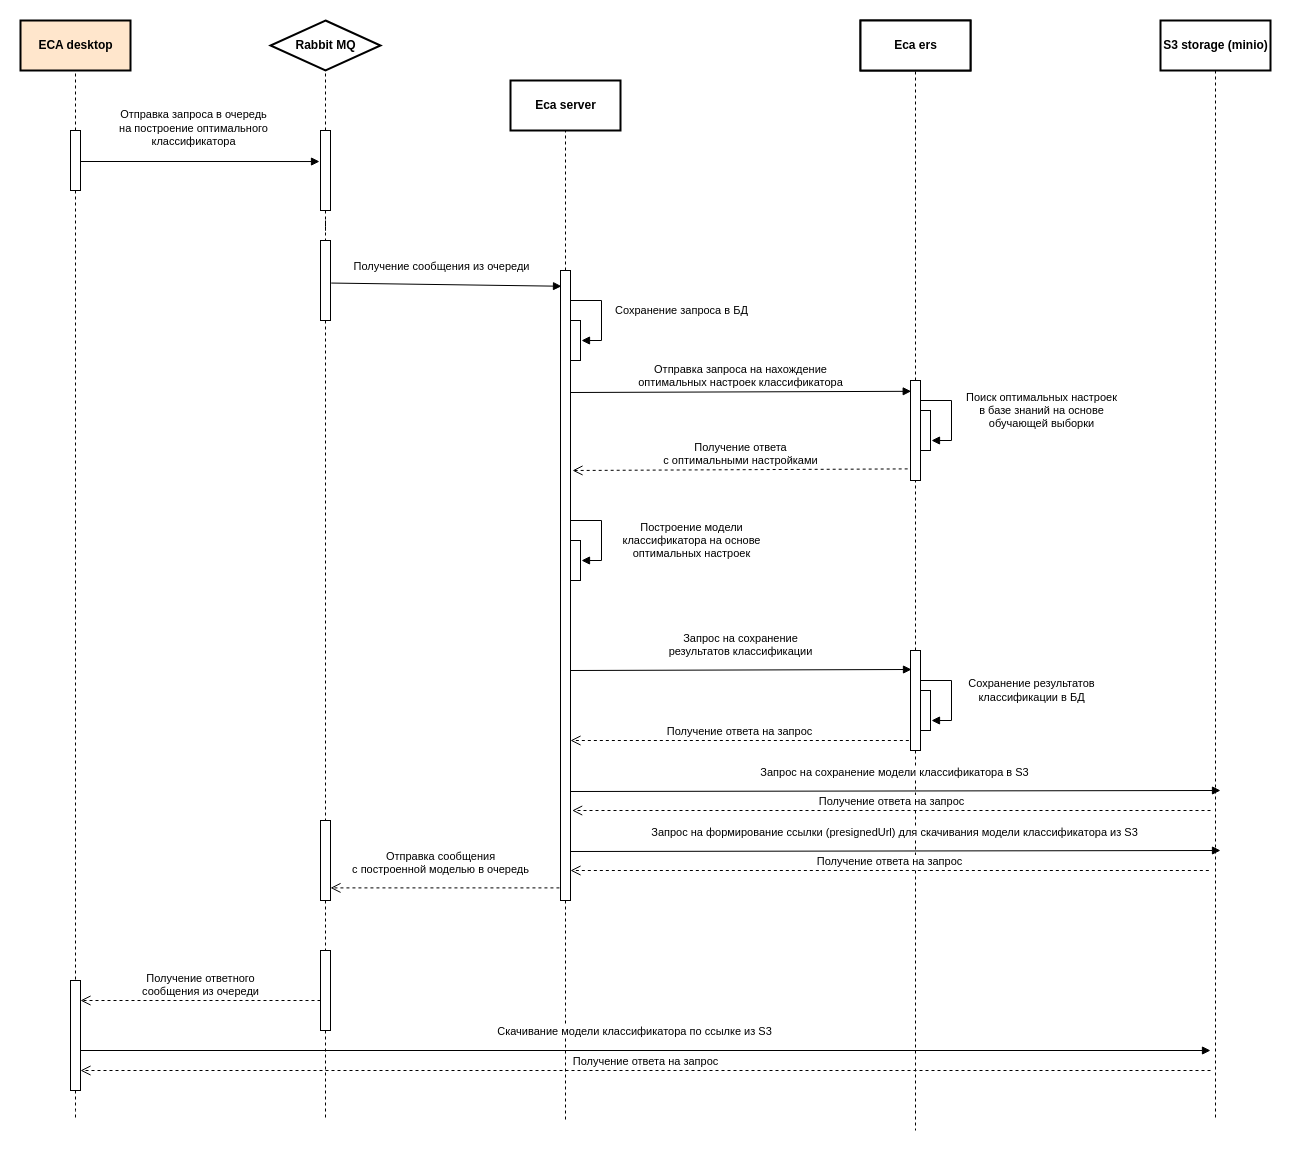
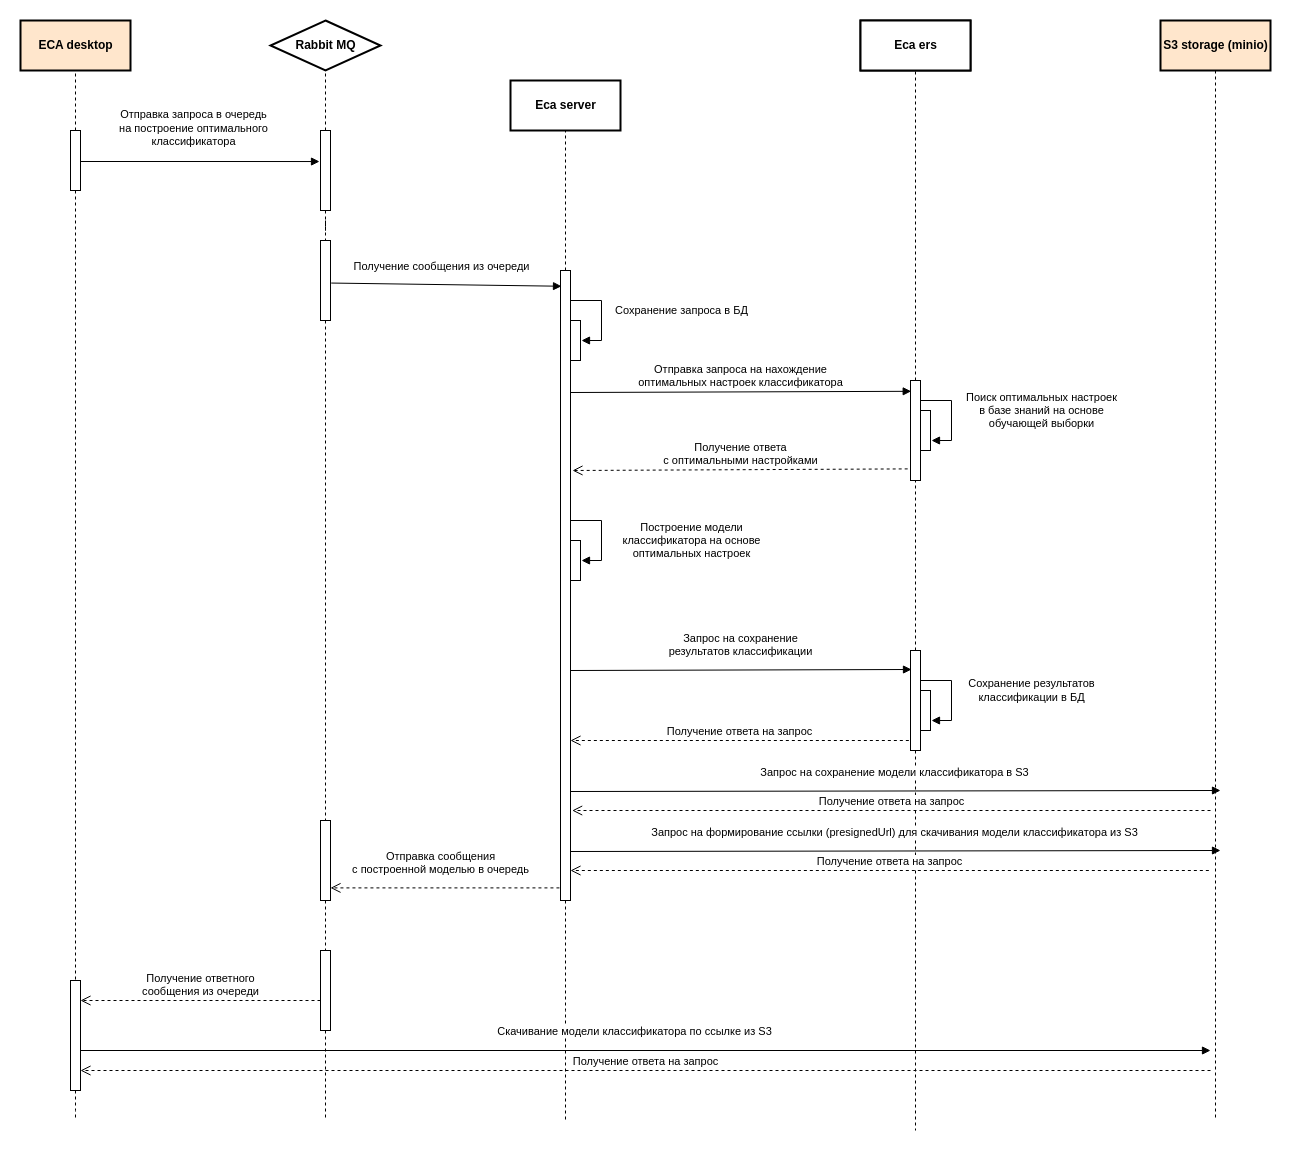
(1216, 46) -> (1216, 46)
